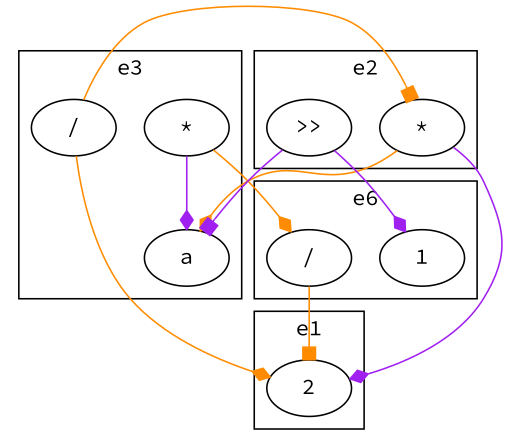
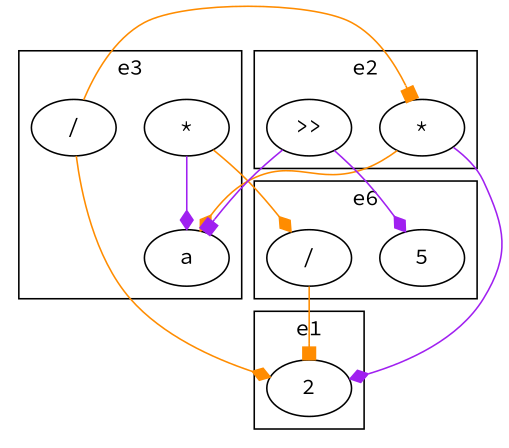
(422, 258) -> (422, 258)
